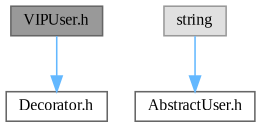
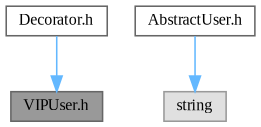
(57, 56) -> (57, 56)
(195, 56) -> (195, 56)
